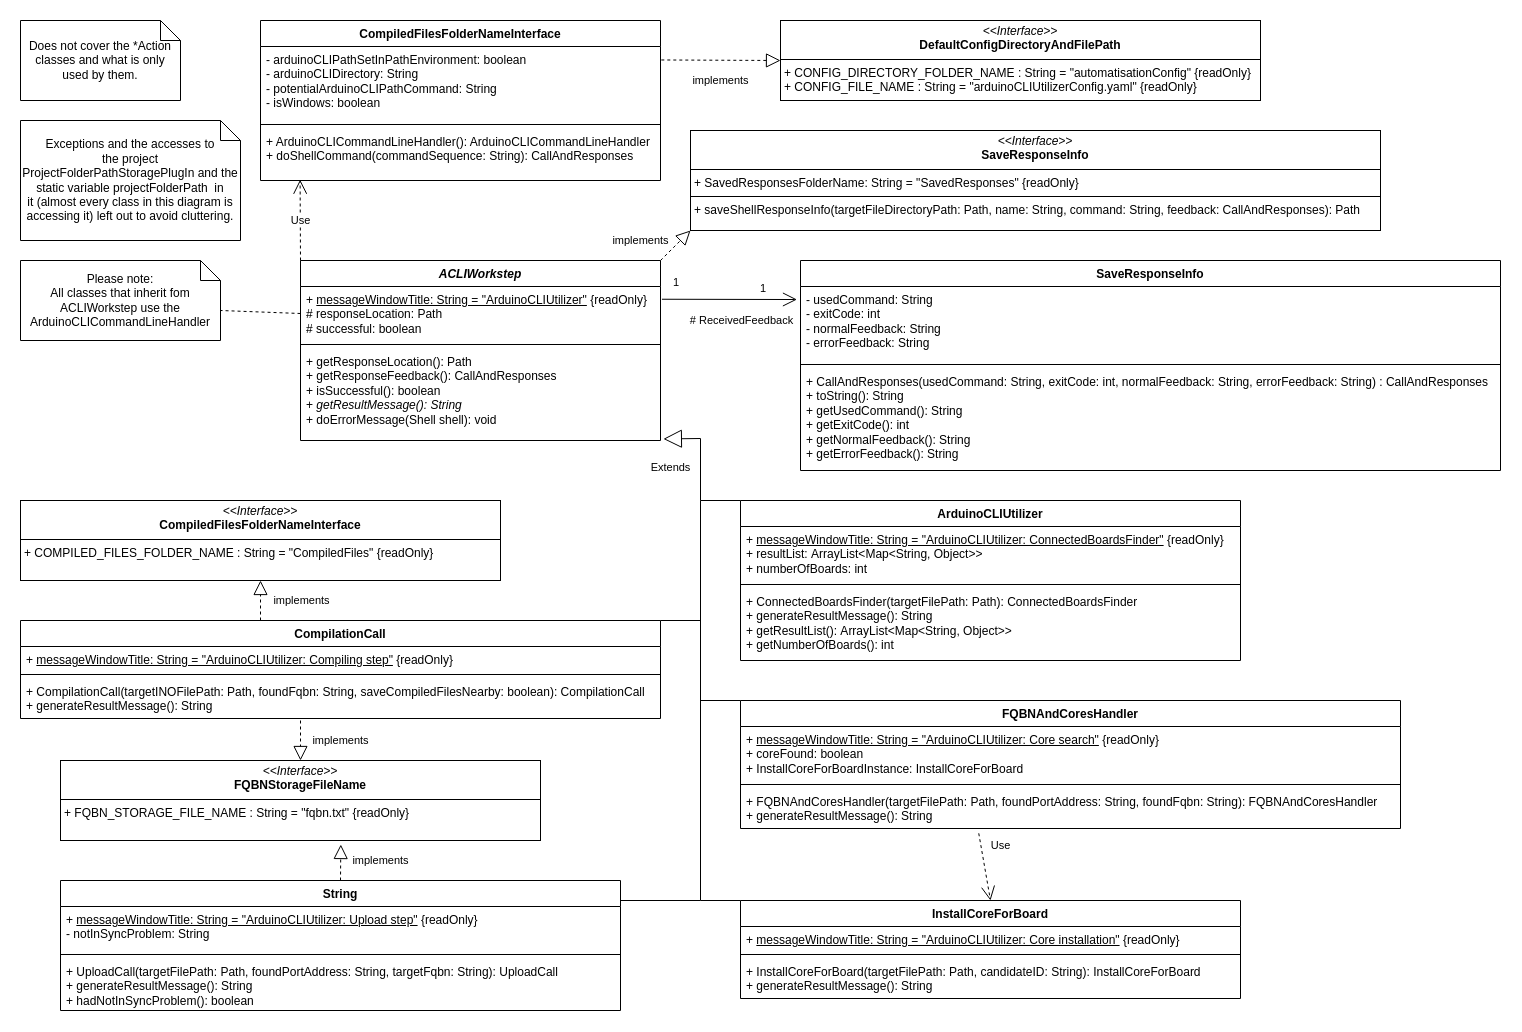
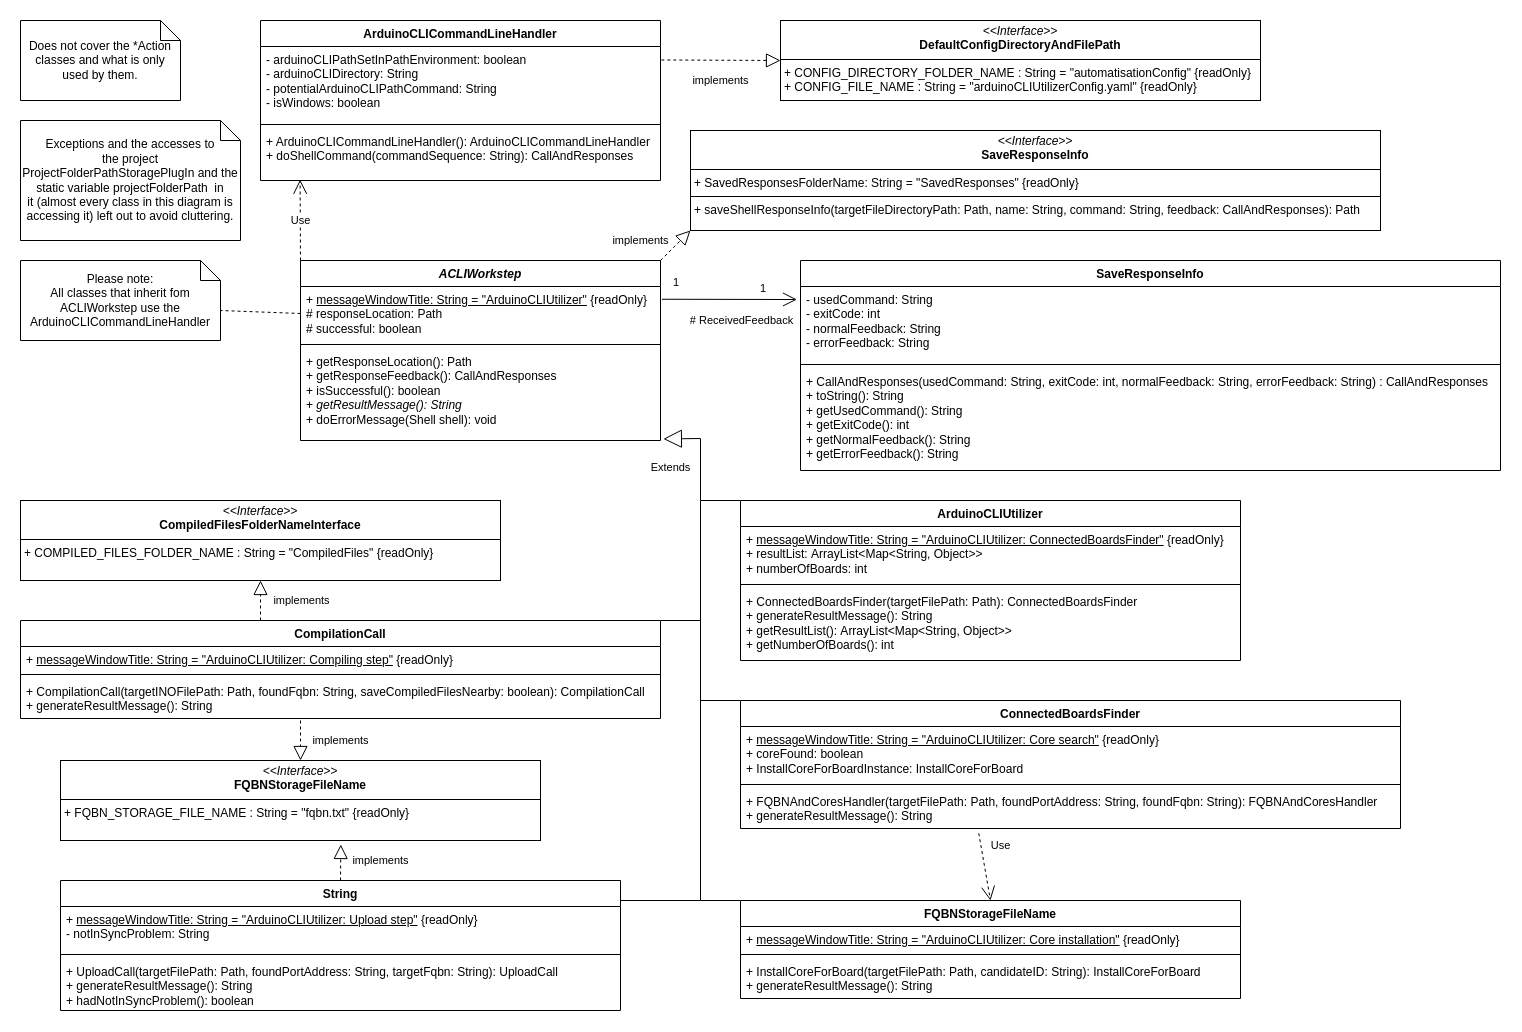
(461, 35) -> (461, 35)
(1071, 715) -> (1071, 715)
(991, 915) -> (991, 915)
